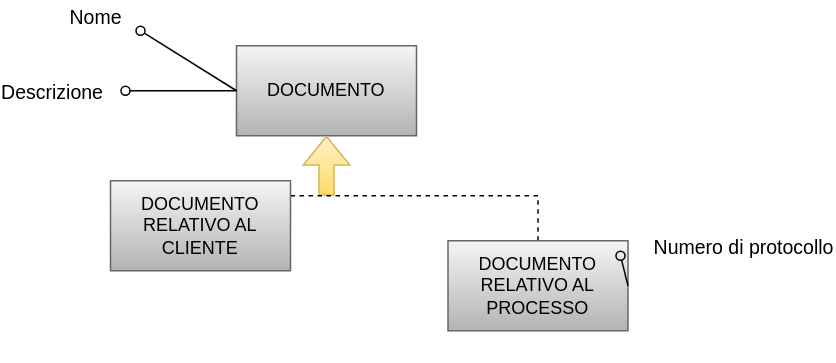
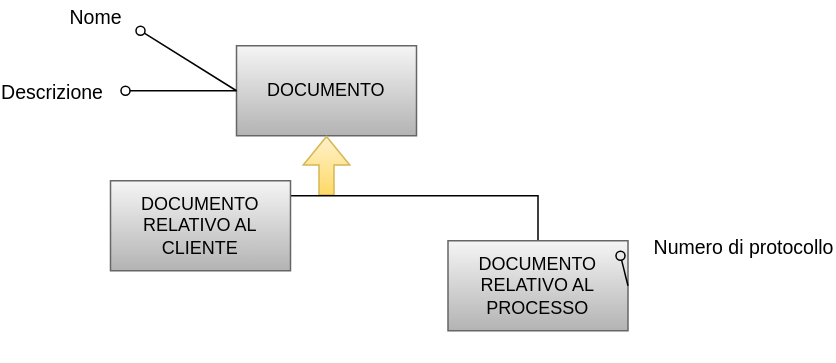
(435, 196) -> (435, 196)
